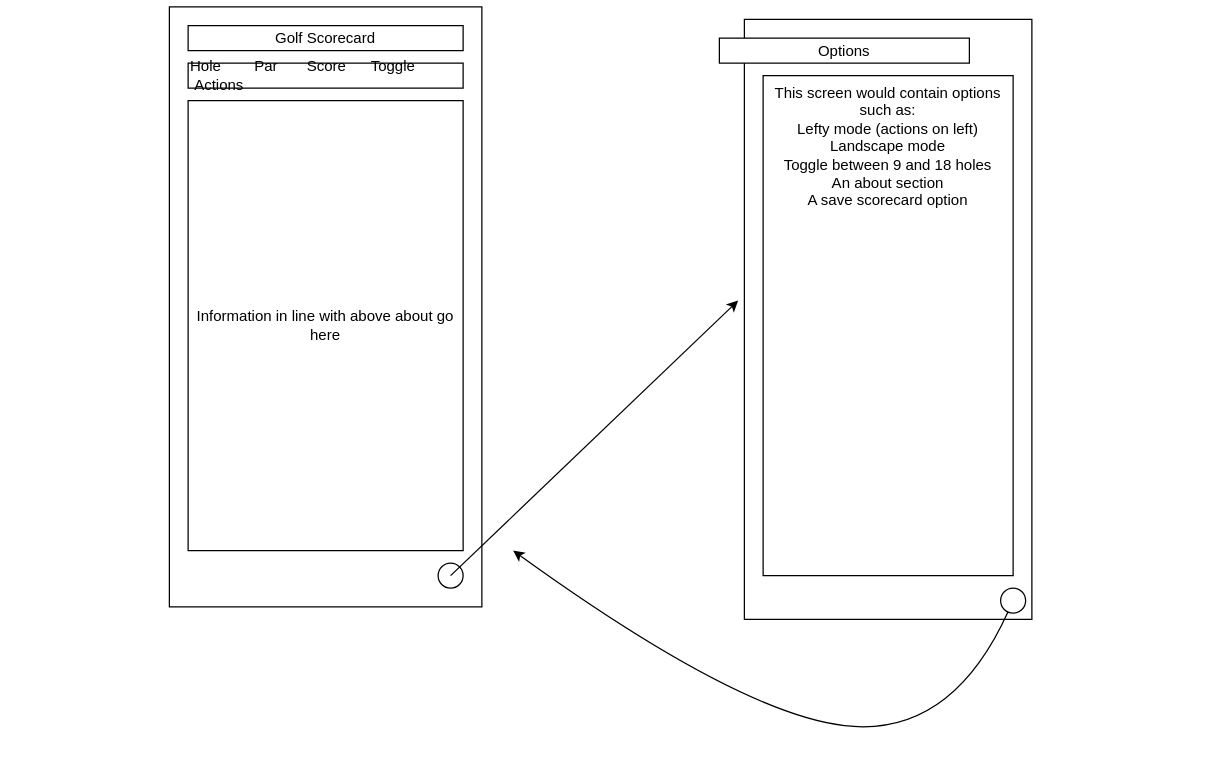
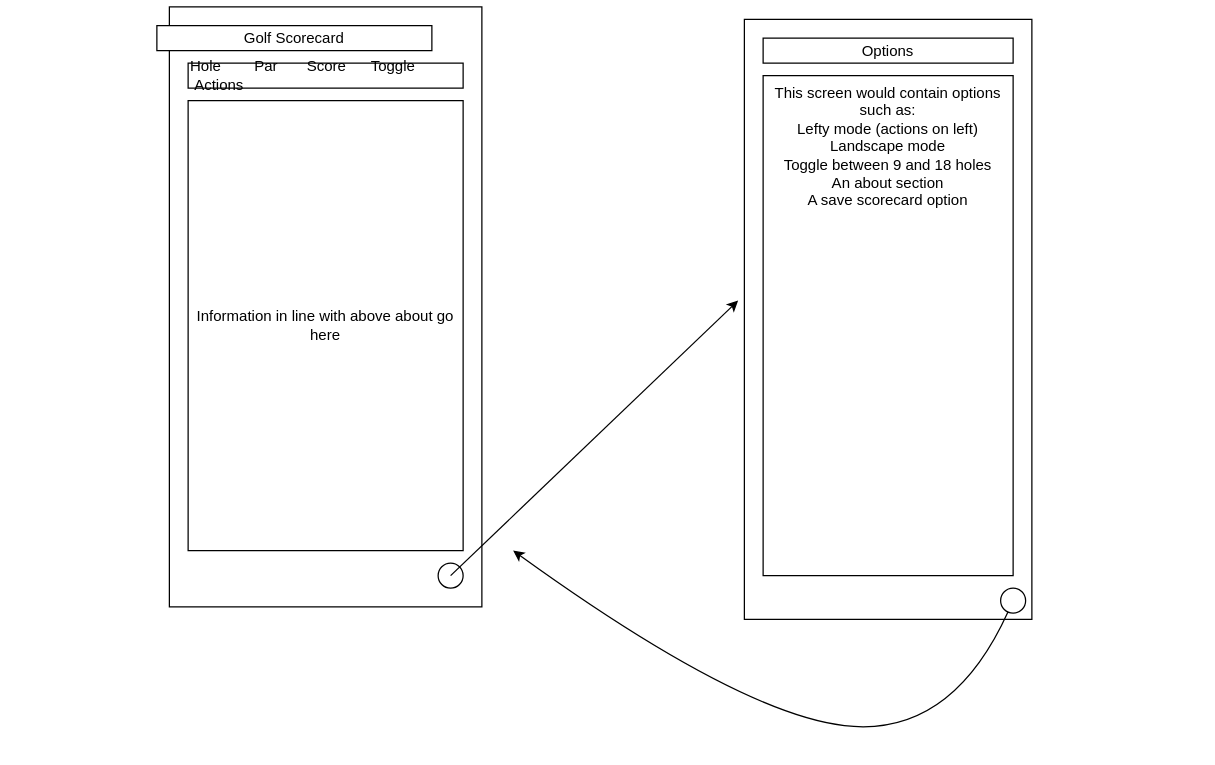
(326, 38) -> (294, 38)
(844, 51) -> (888, 51)
